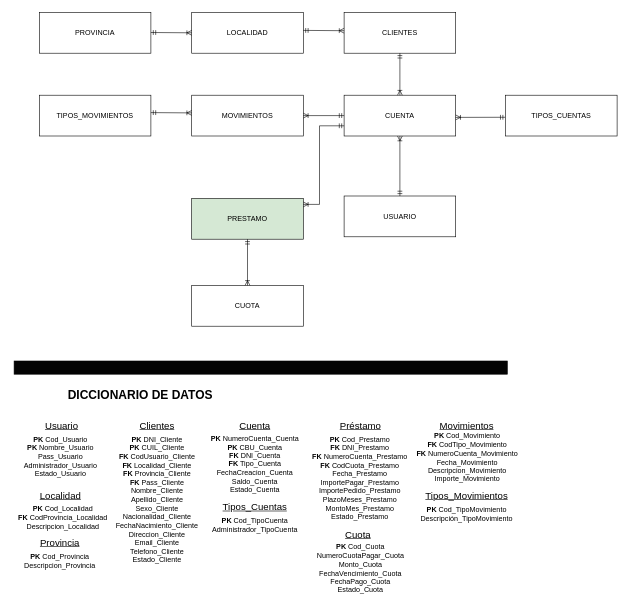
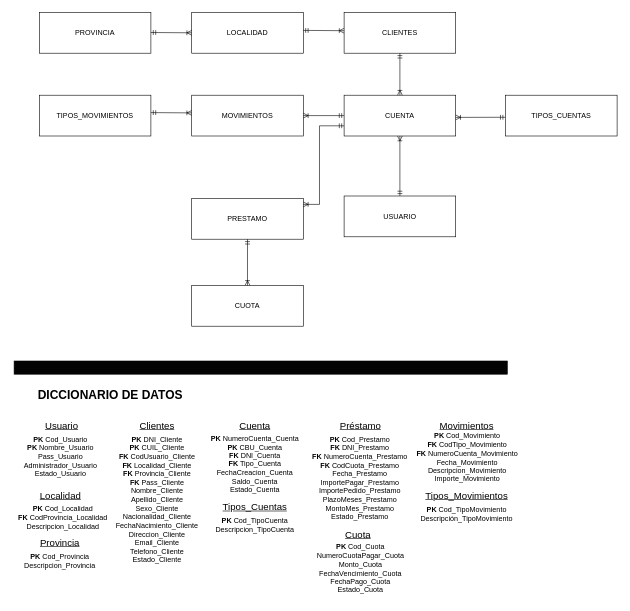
(248, 219) -> (248, 219)
(140, 394) -> (110, 394)
(255, 525) -> (255, 525)
